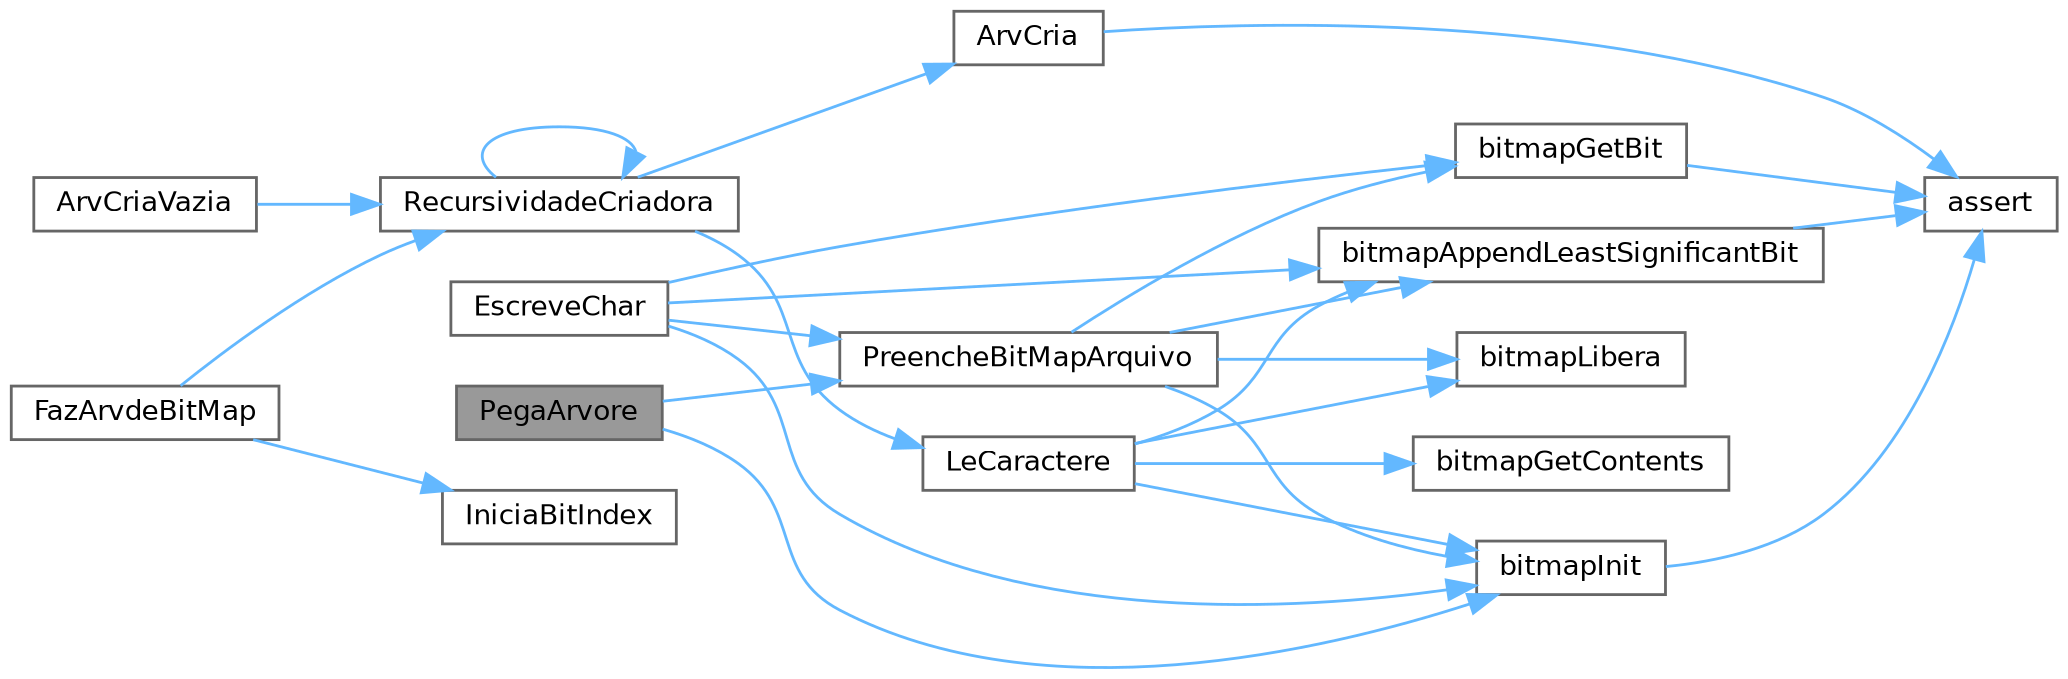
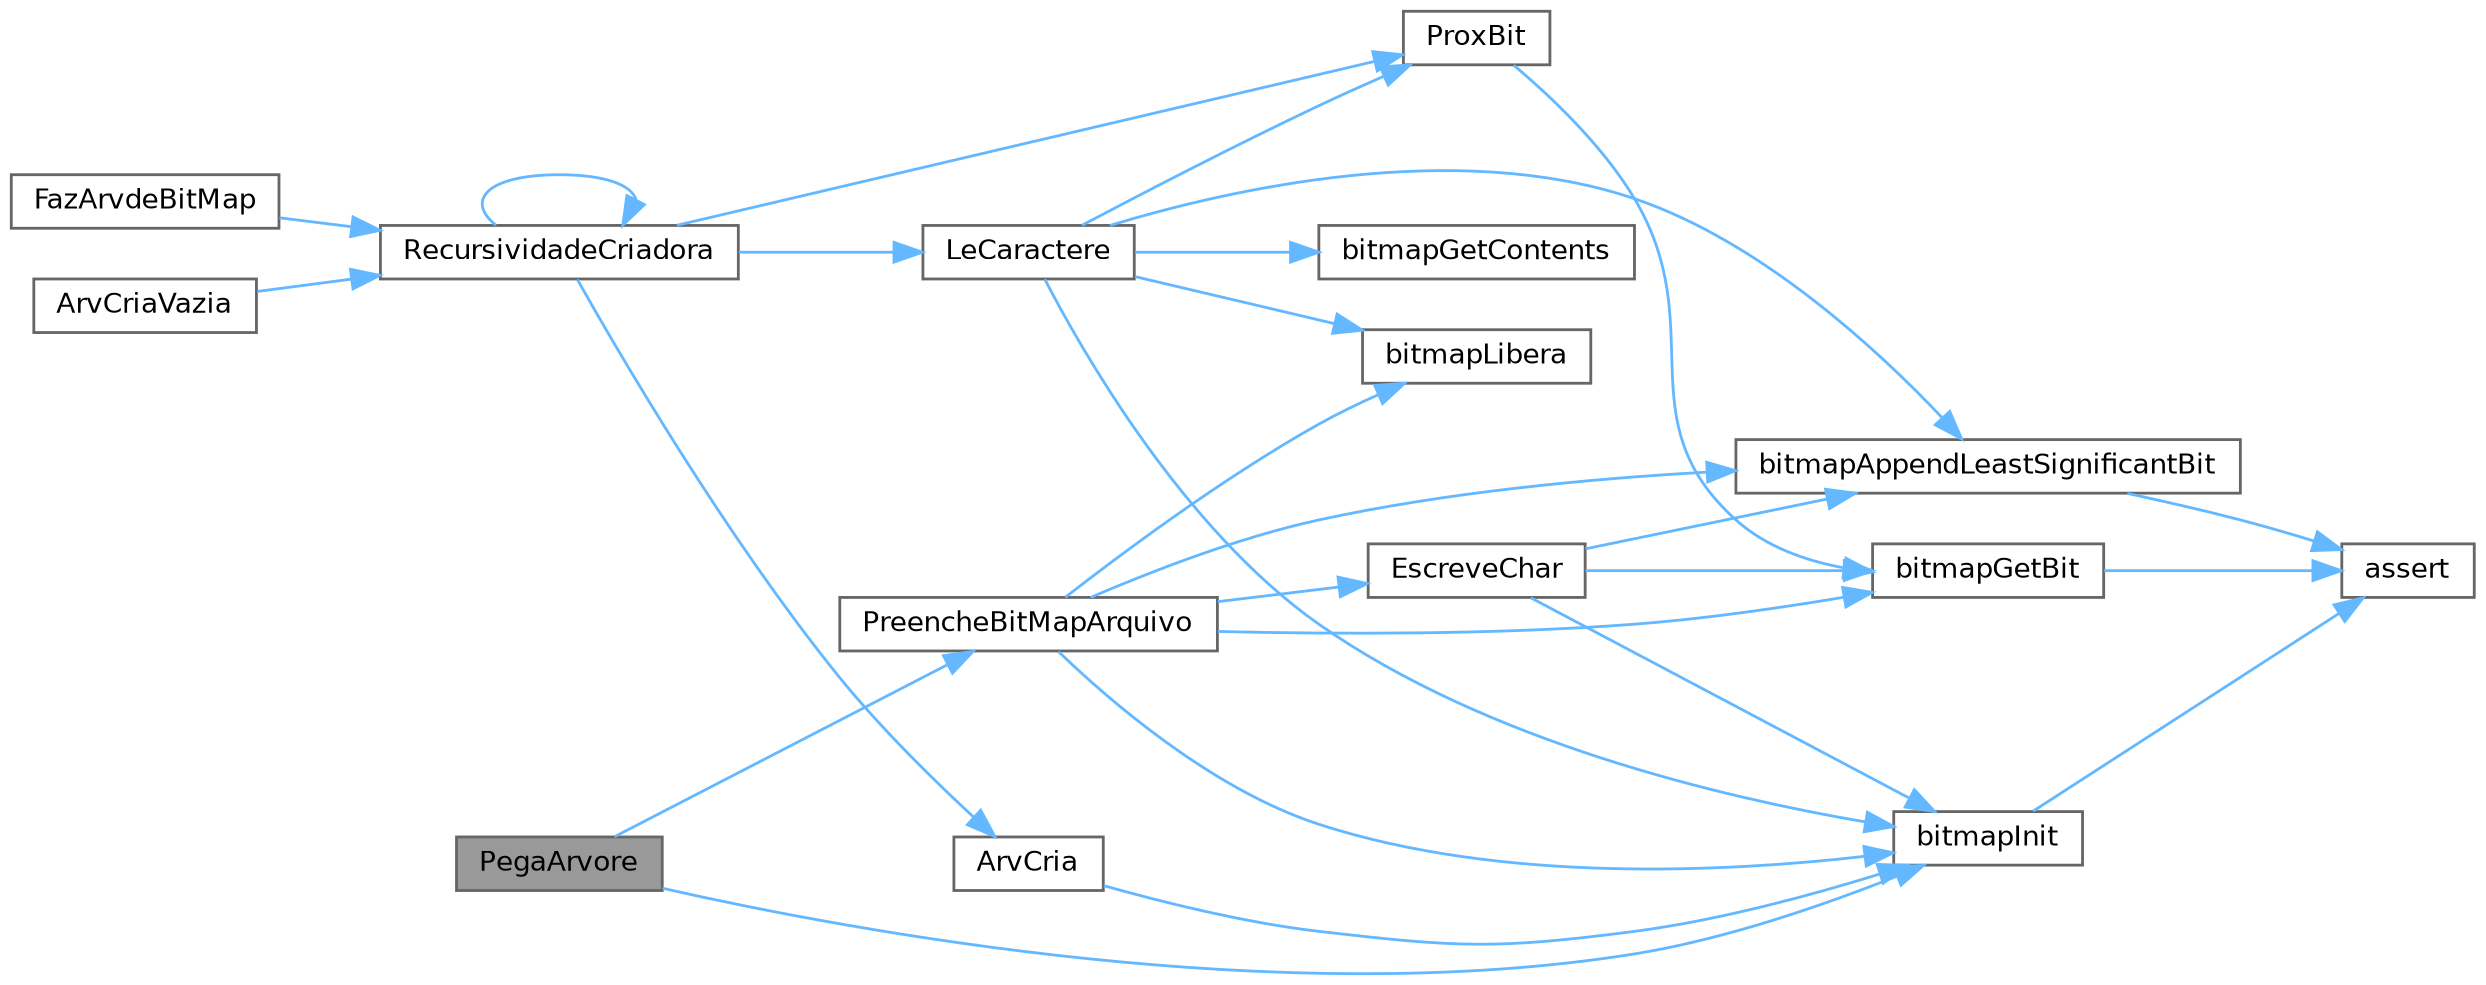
(1530, 37) -> (1493, 944)
none -> (1477, 38)
(739, 328) -> (1257, 597)
(559, 517) -> none
